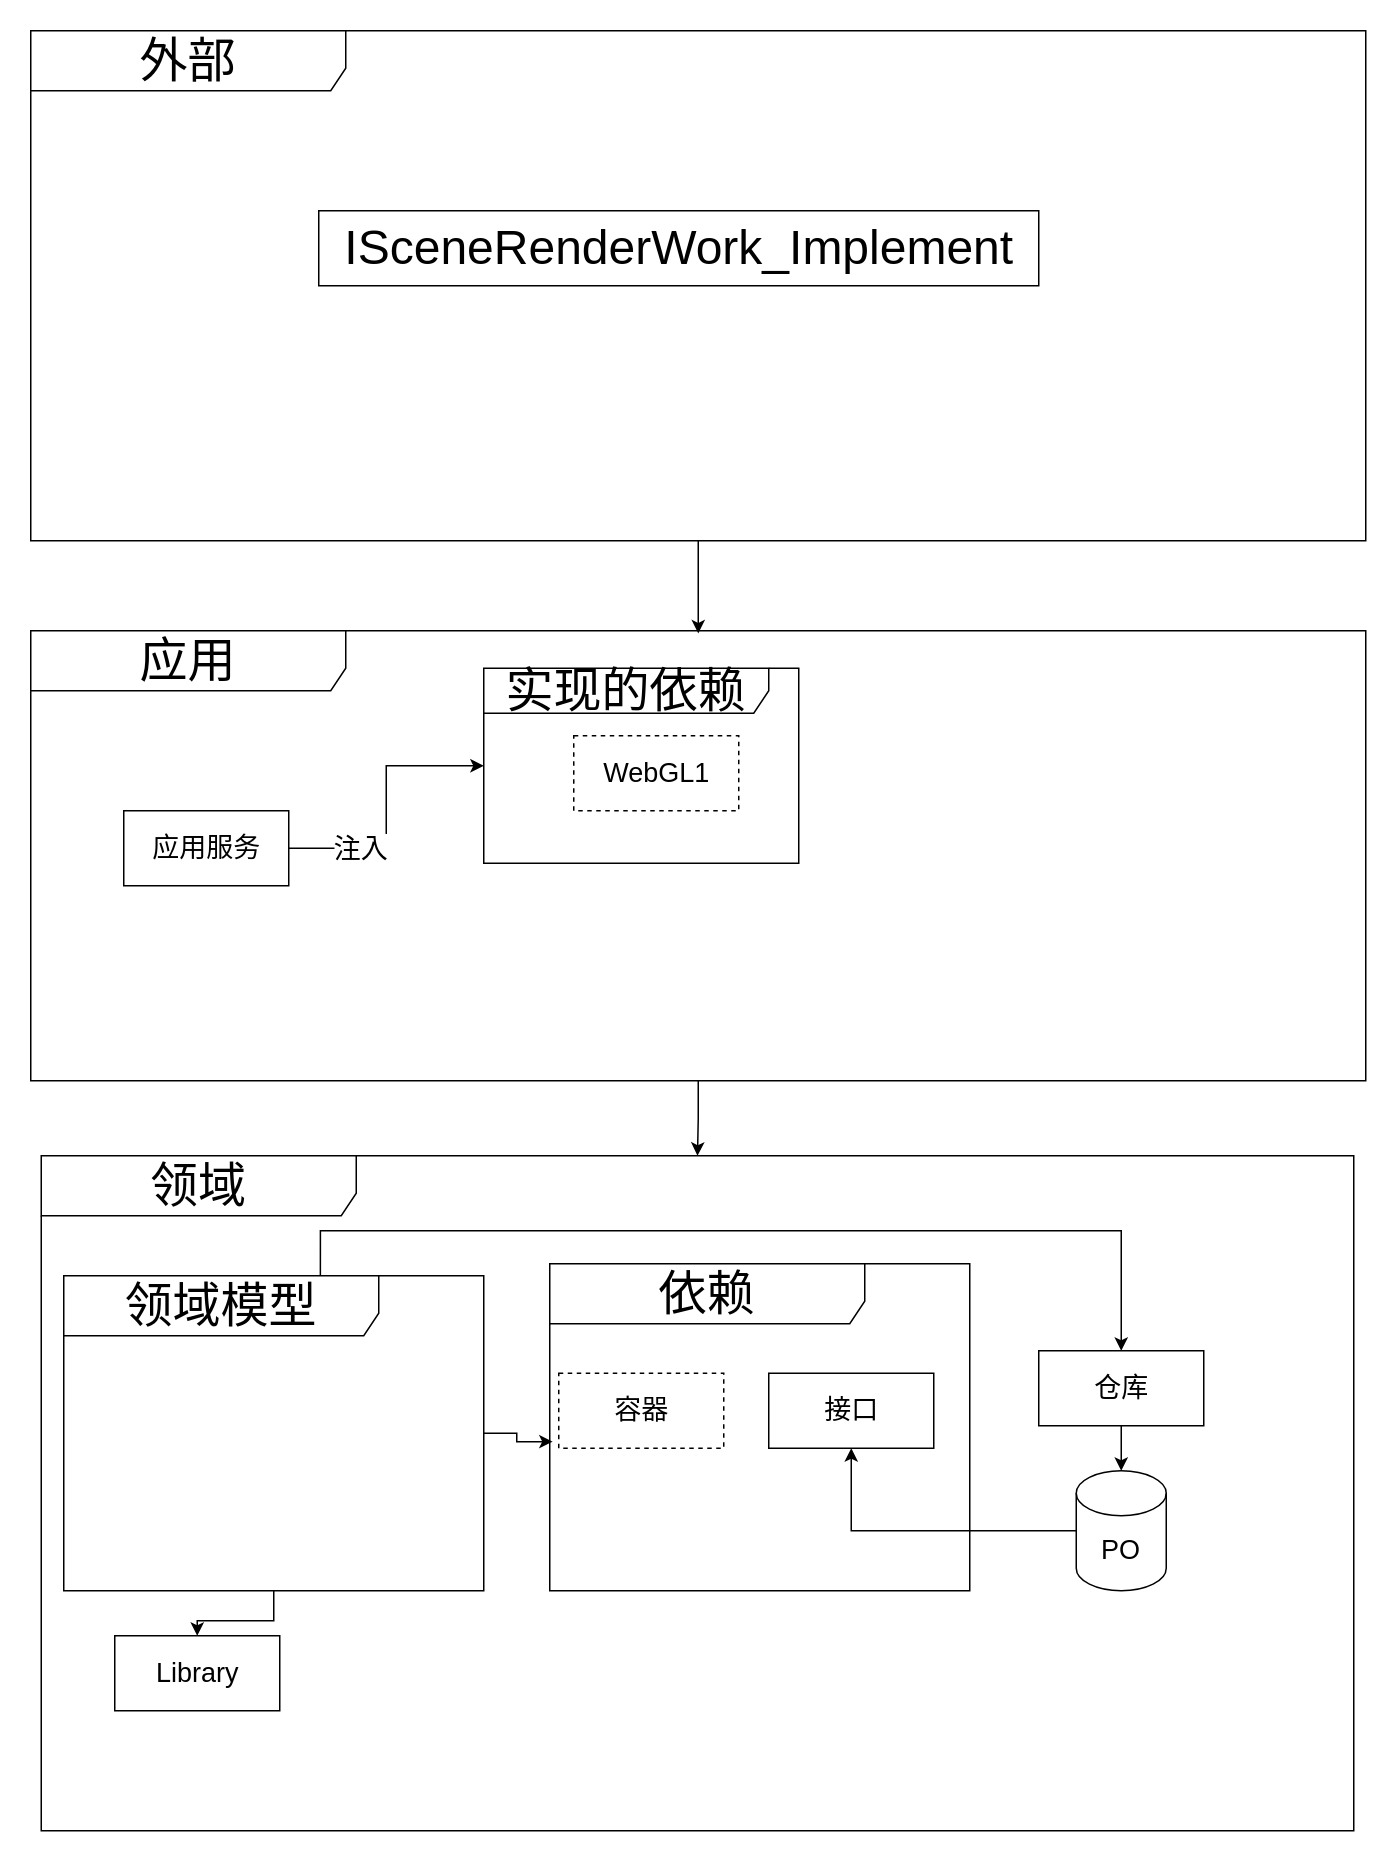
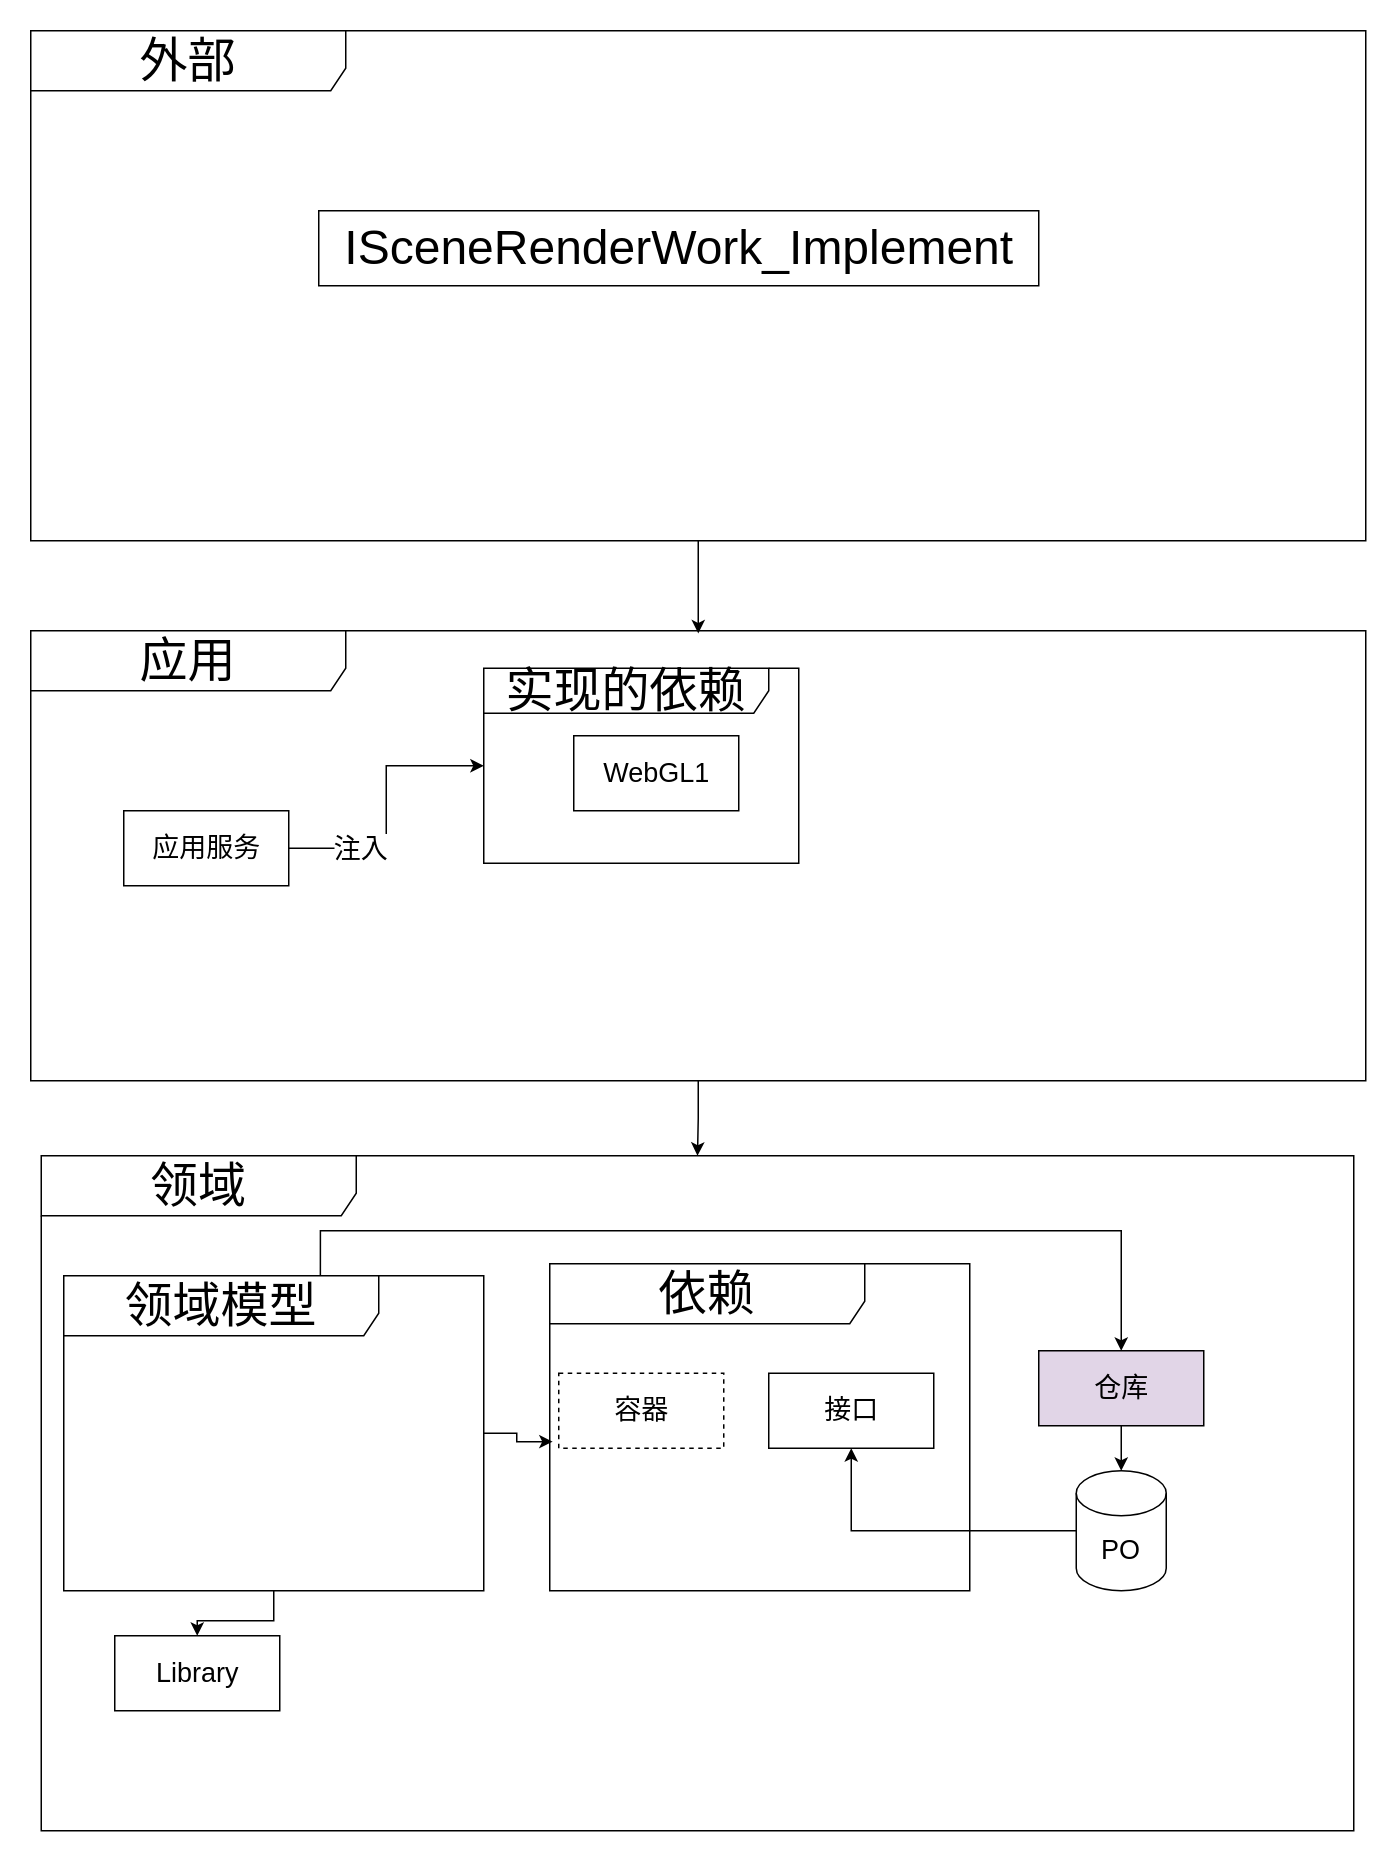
(656, 773) -> (656, 773)
(1121, 1388) -> (1121, 1388)
